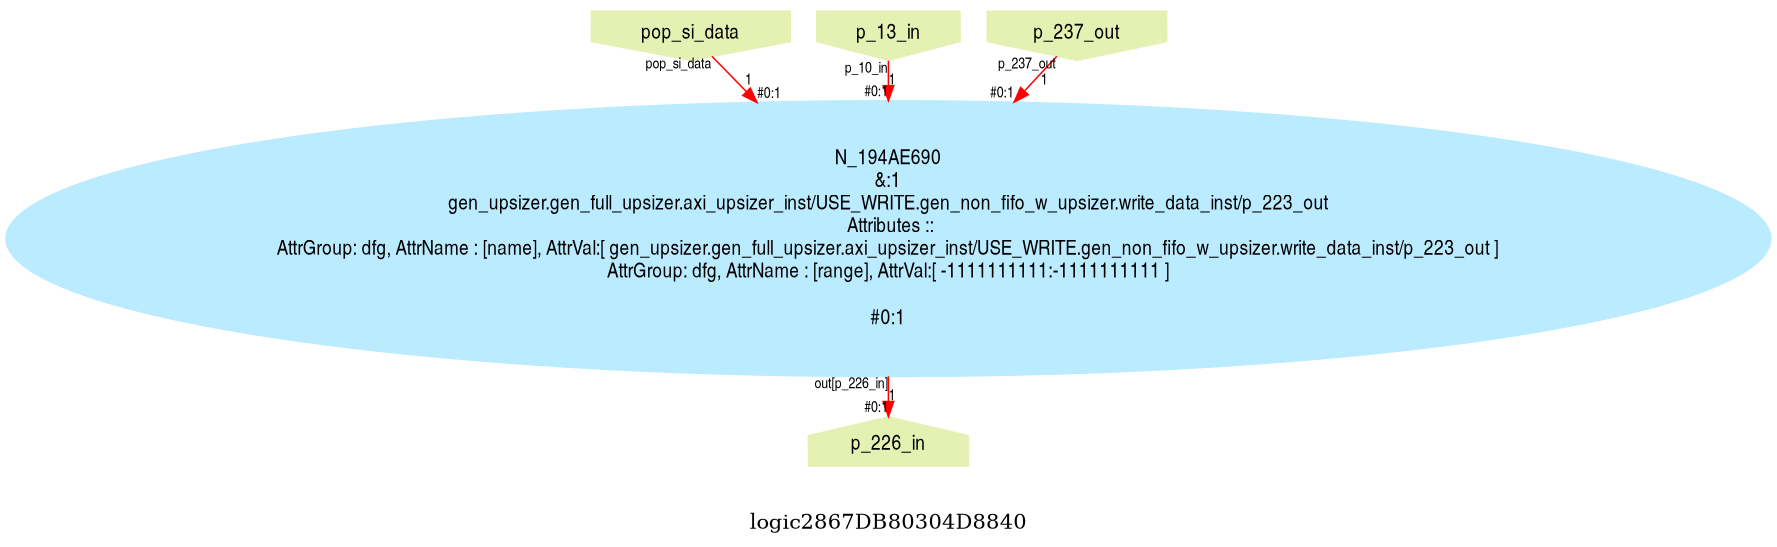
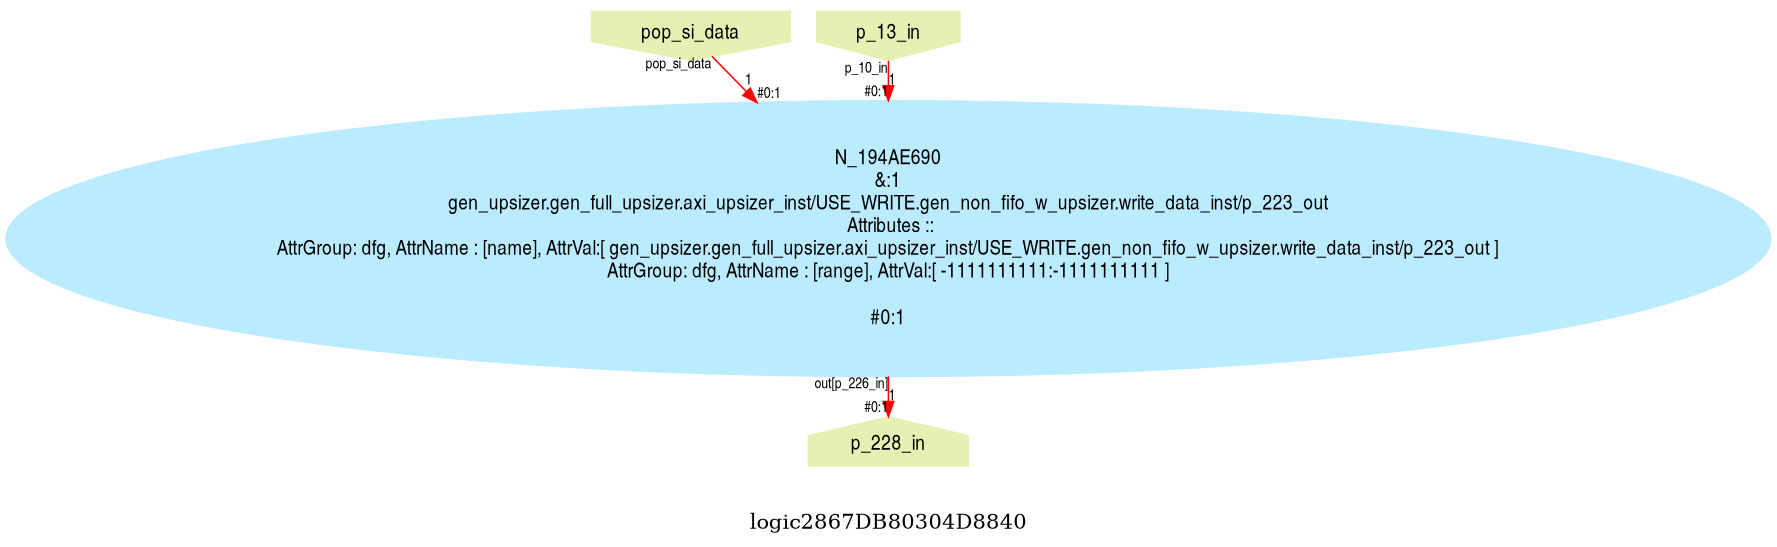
(1077, 33) -> none
(888, 444) -> (888, 444)
